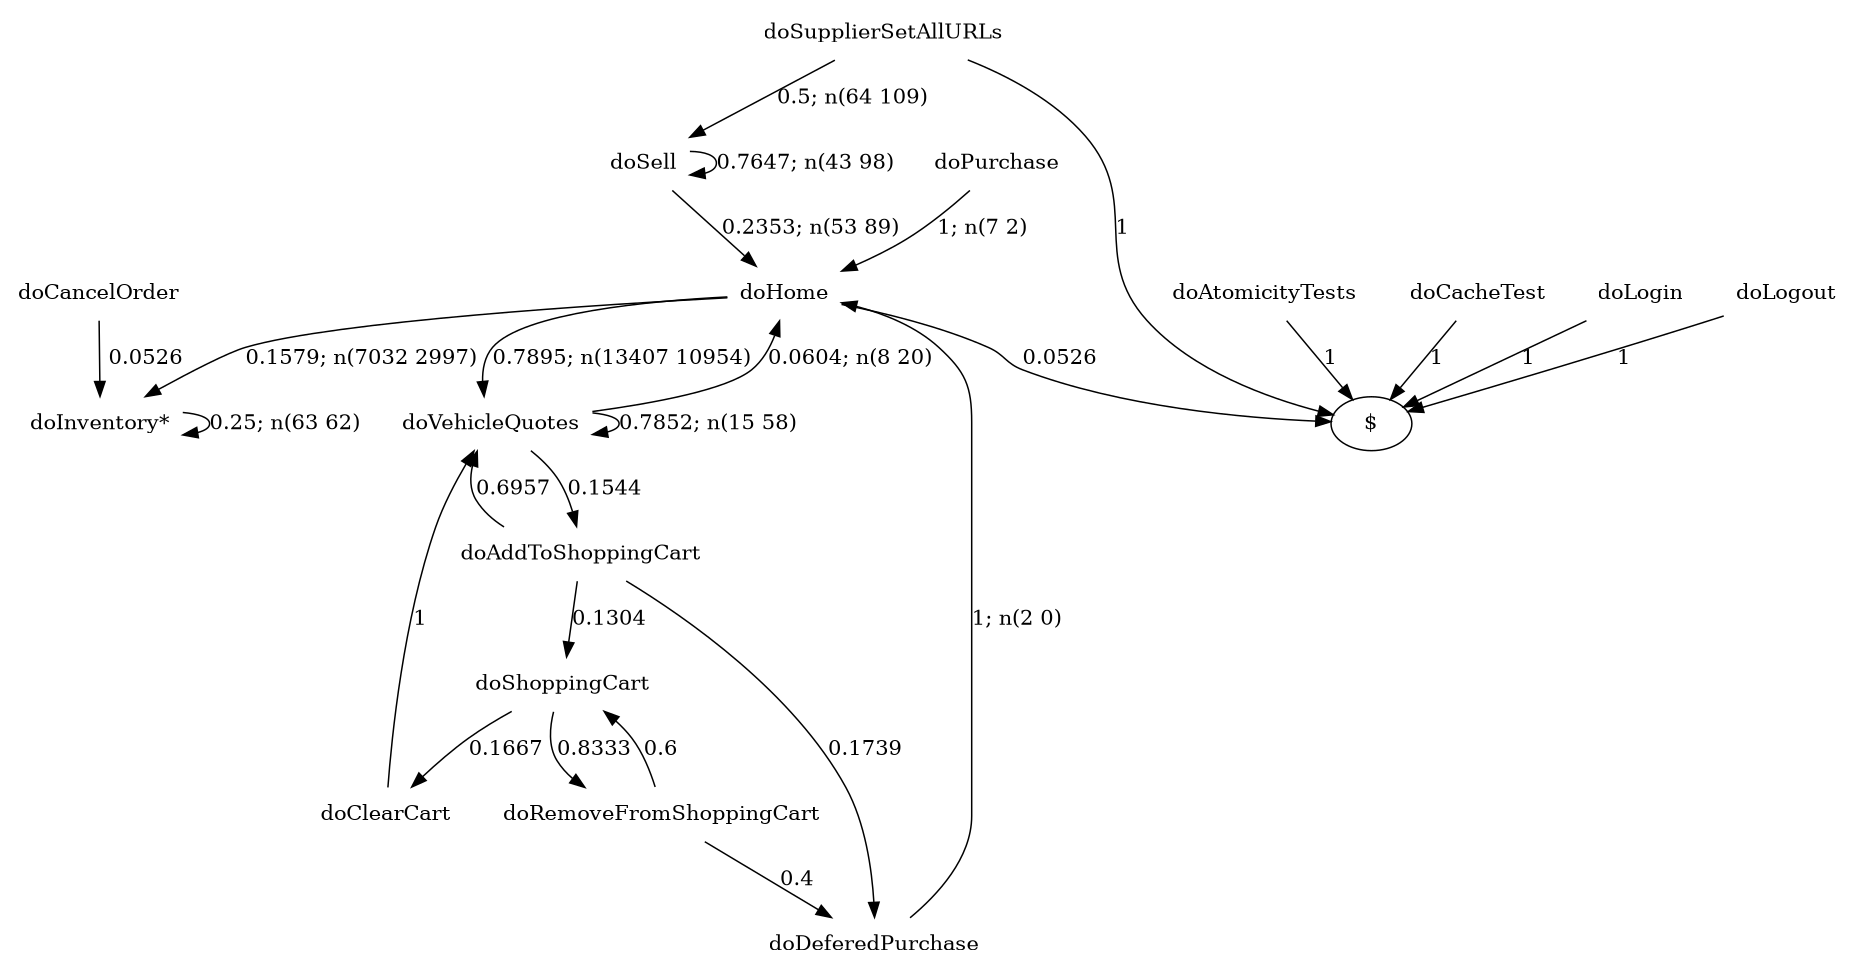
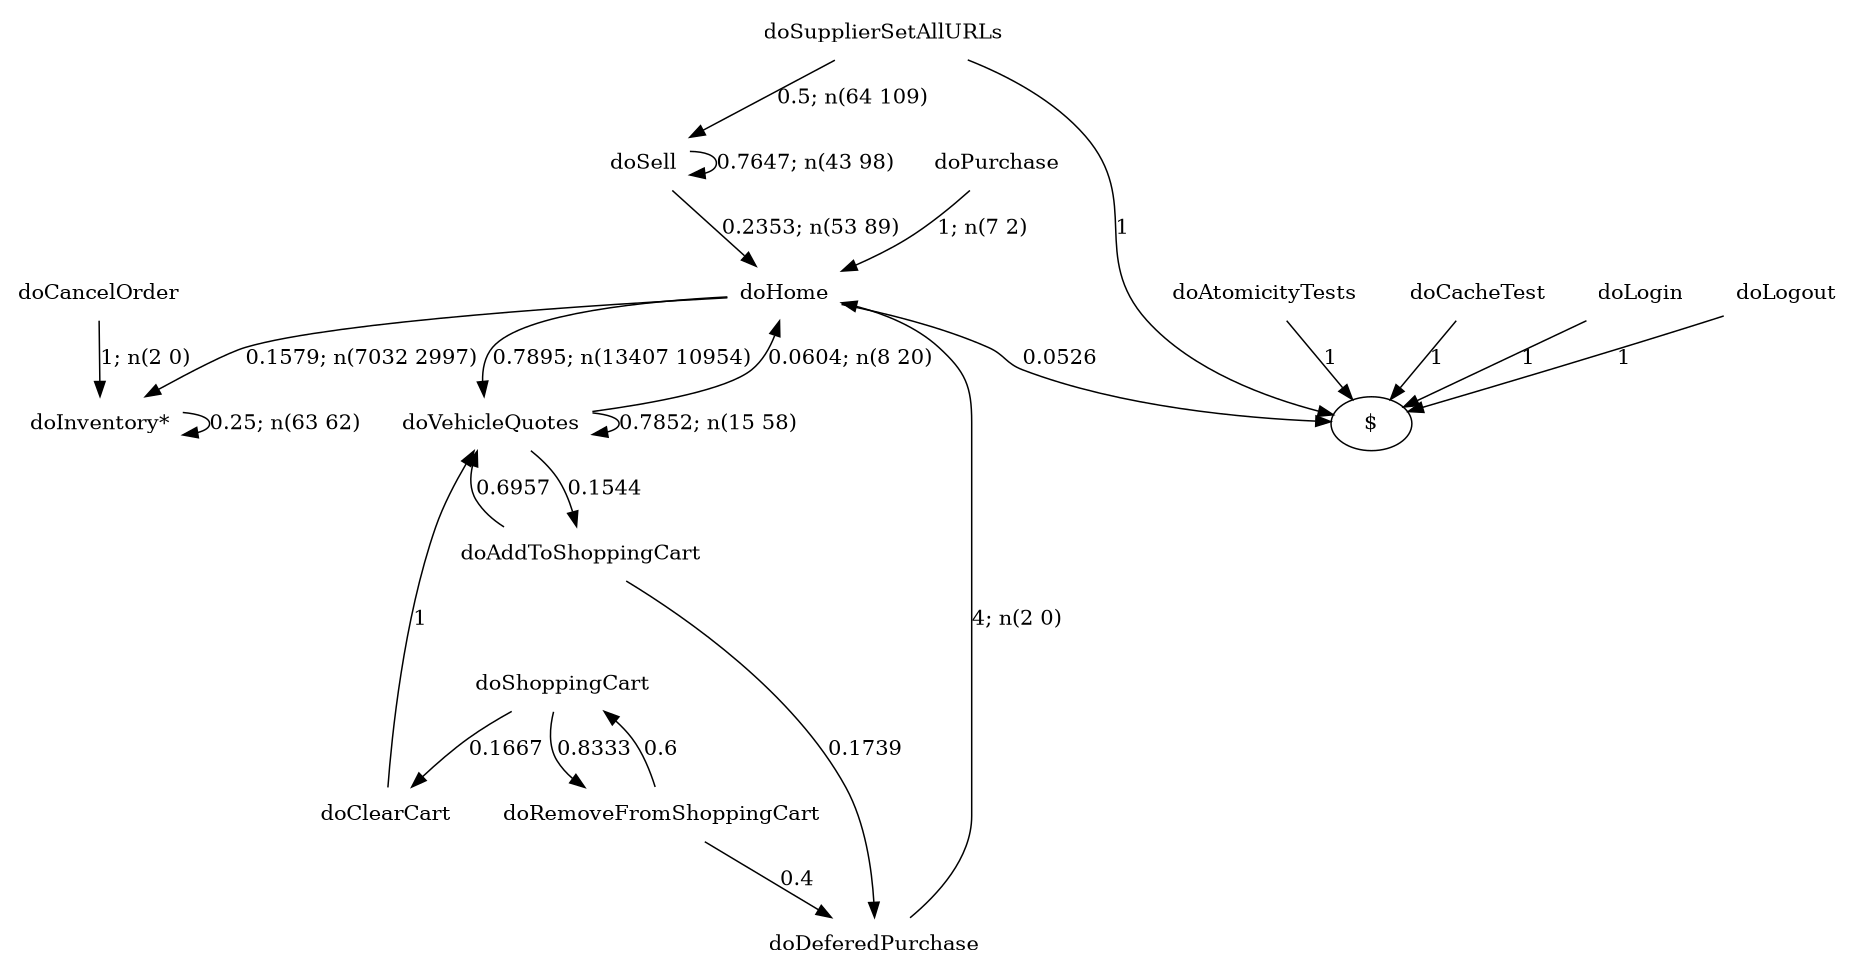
(146, 359) -> (146, 359)
(573, 612) -> none
(1017, 619) -> (1017, 619)
